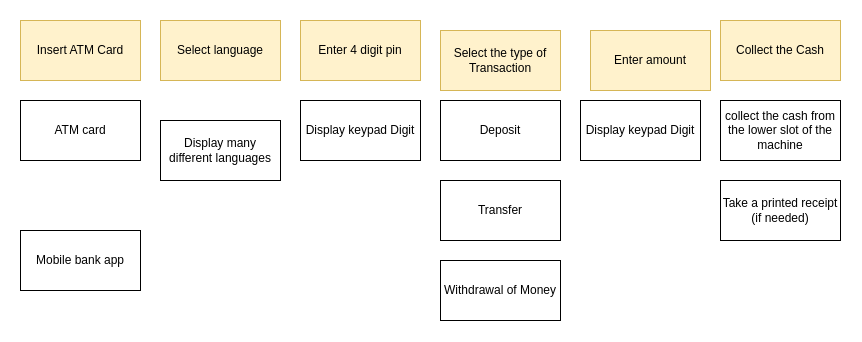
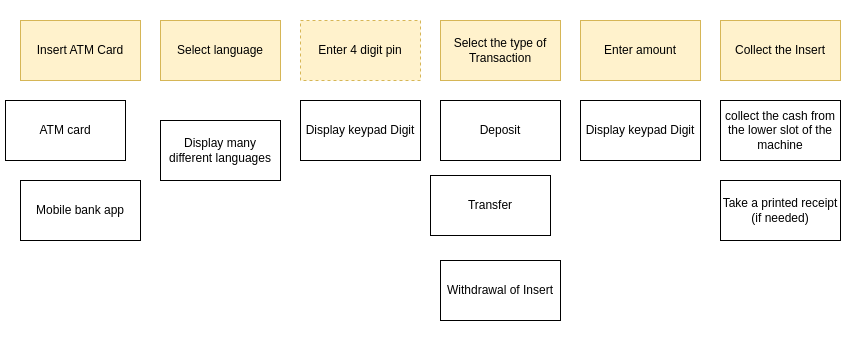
(361, 51) -> (361, 51)
(781, 51) -> (781, 51)
(501, 61) -> (501, 51)
(651, 61) -> (641, 51)
(81, 131) -> (66, 131)
(501, 211) -> (491, 206)
(81, 261) -> (81, 211)
(501, 291) -> (501, 291)
